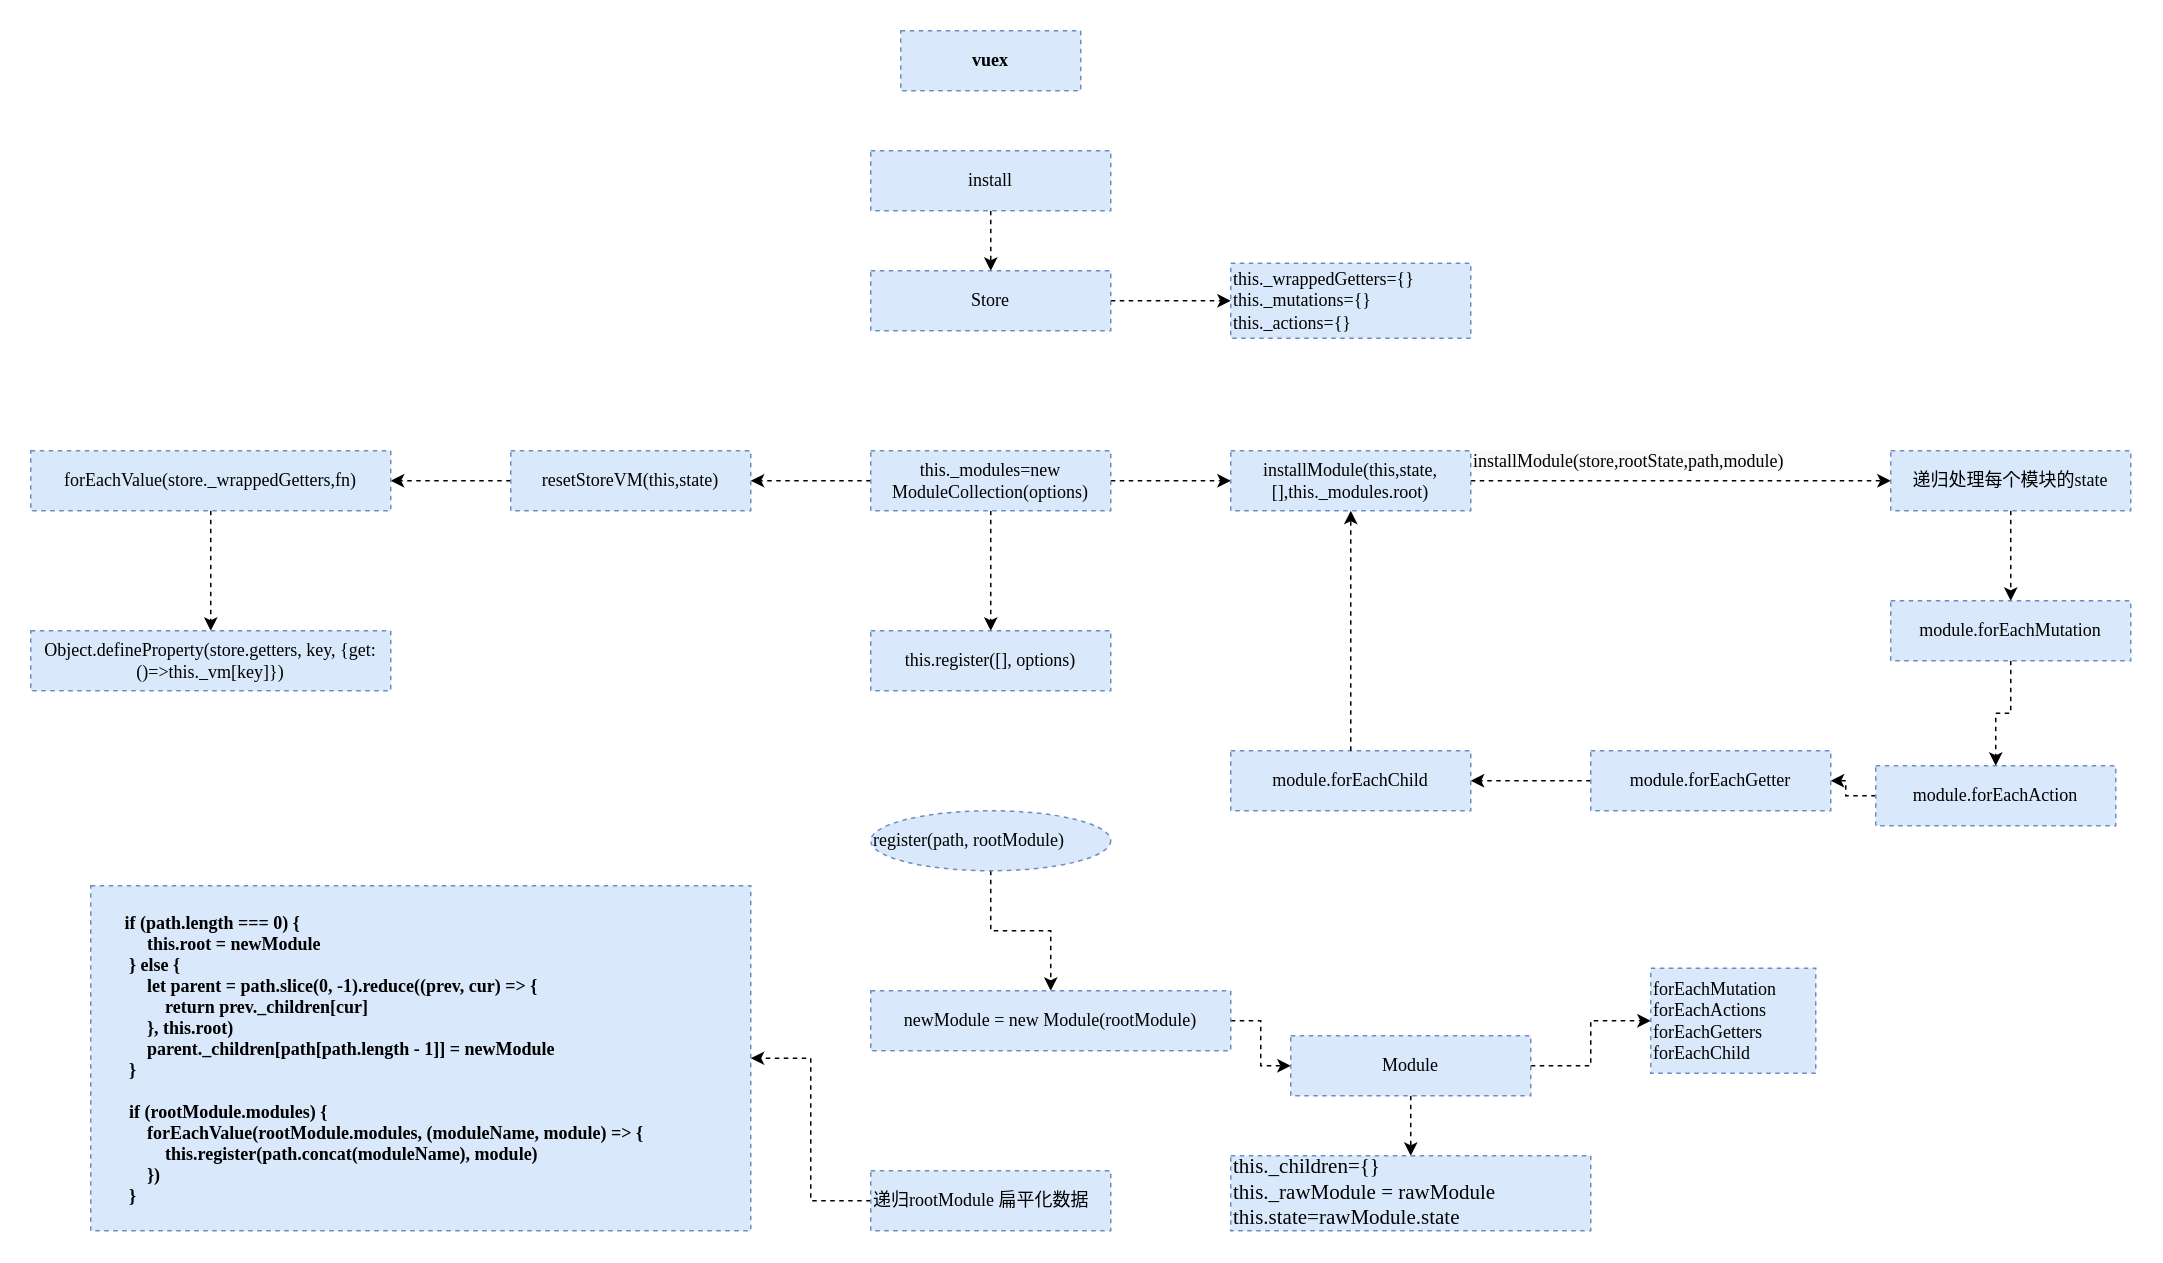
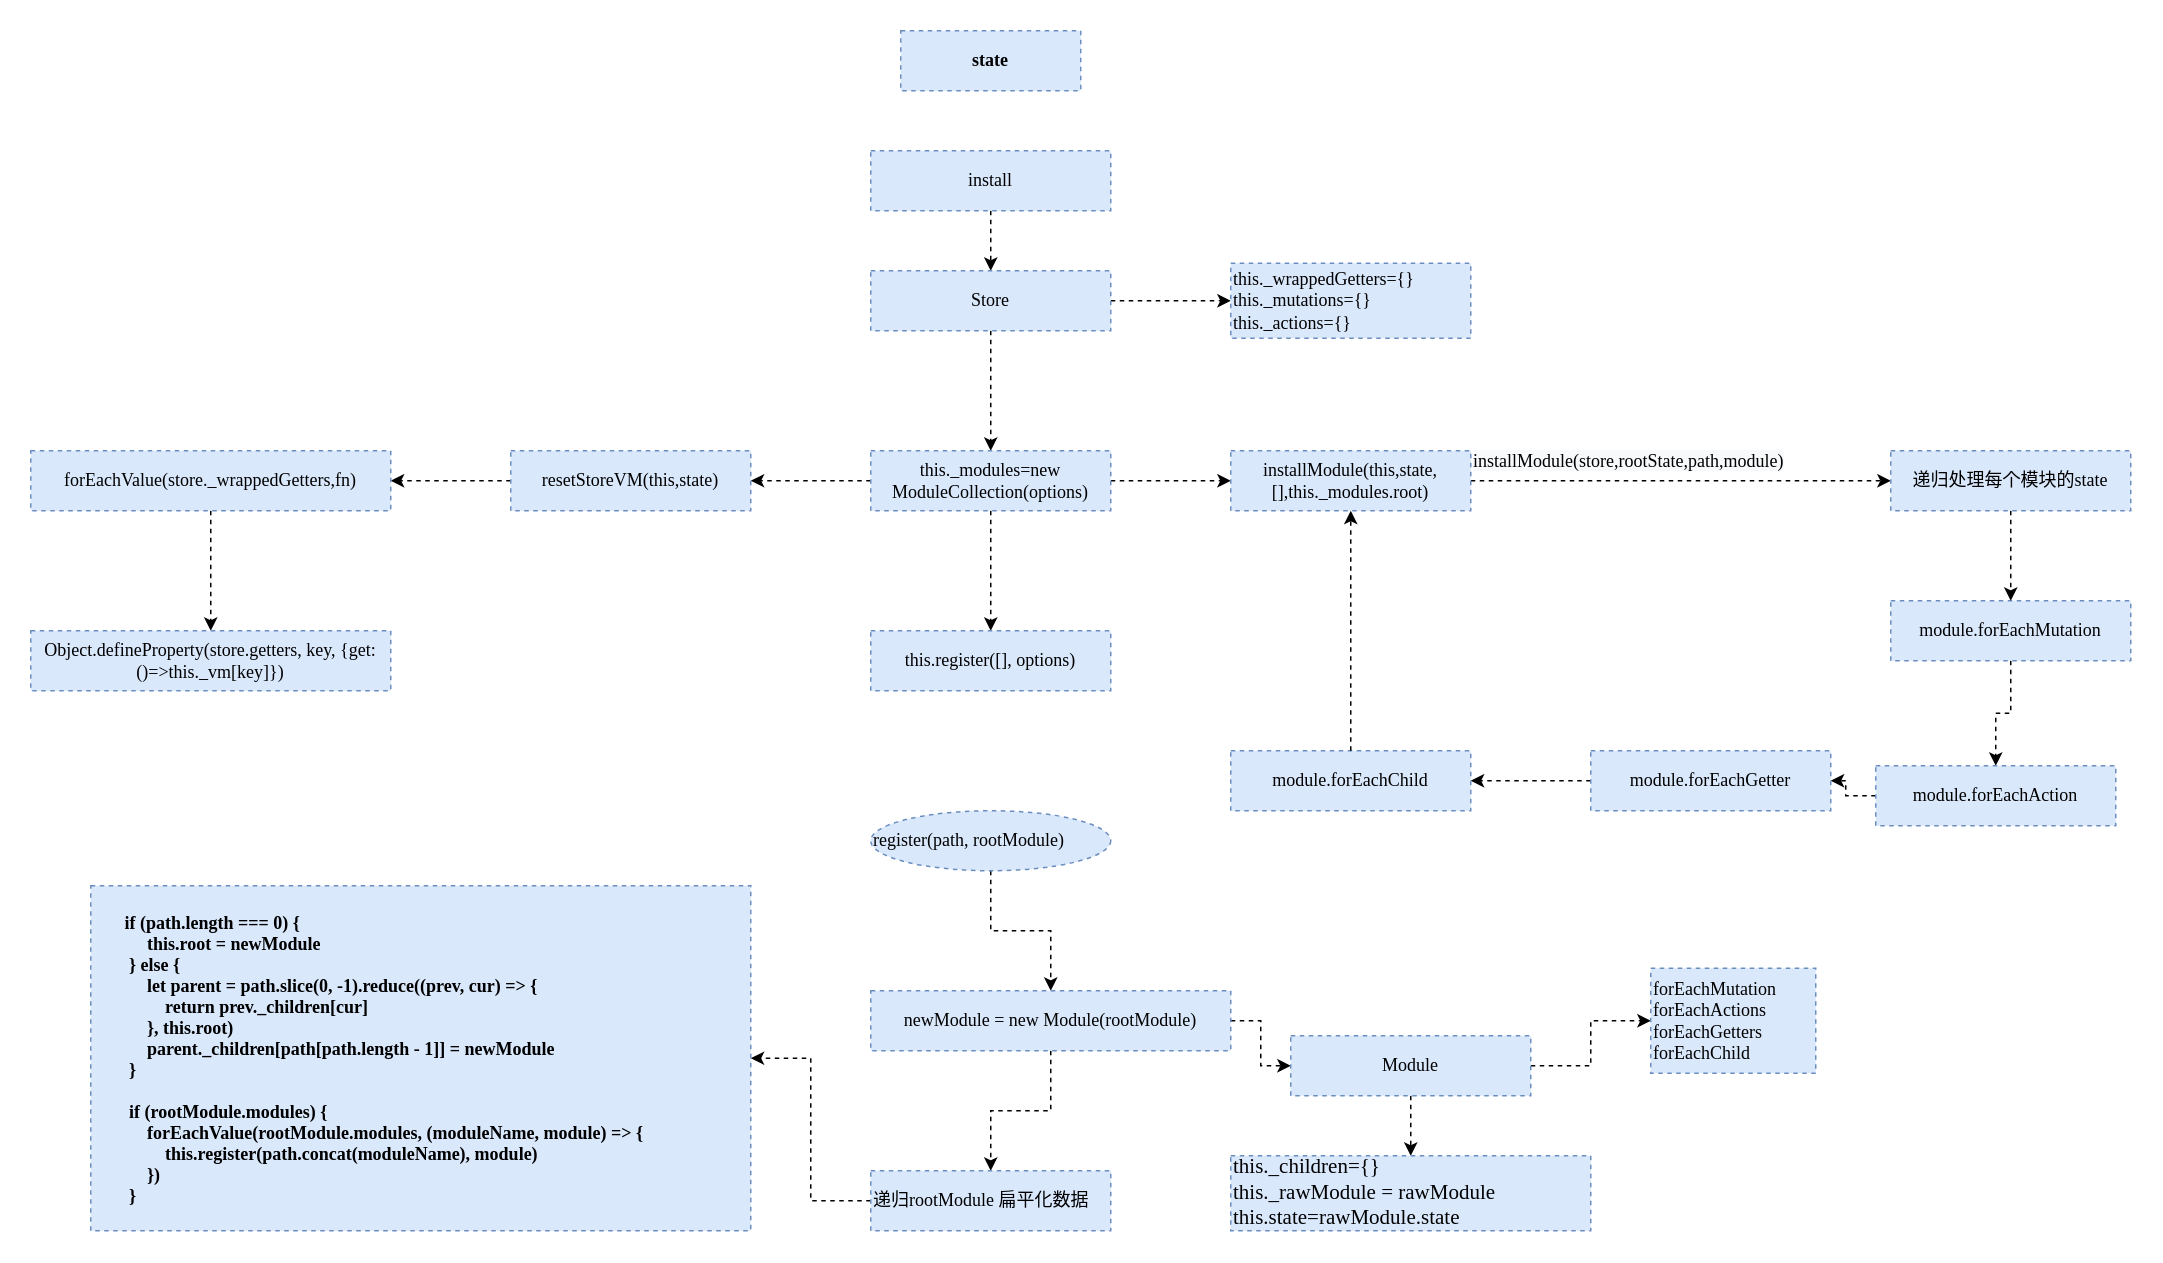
(991, 61) -> (991, 61)
none -> (991, 386)
none -> (1026, 1111)
